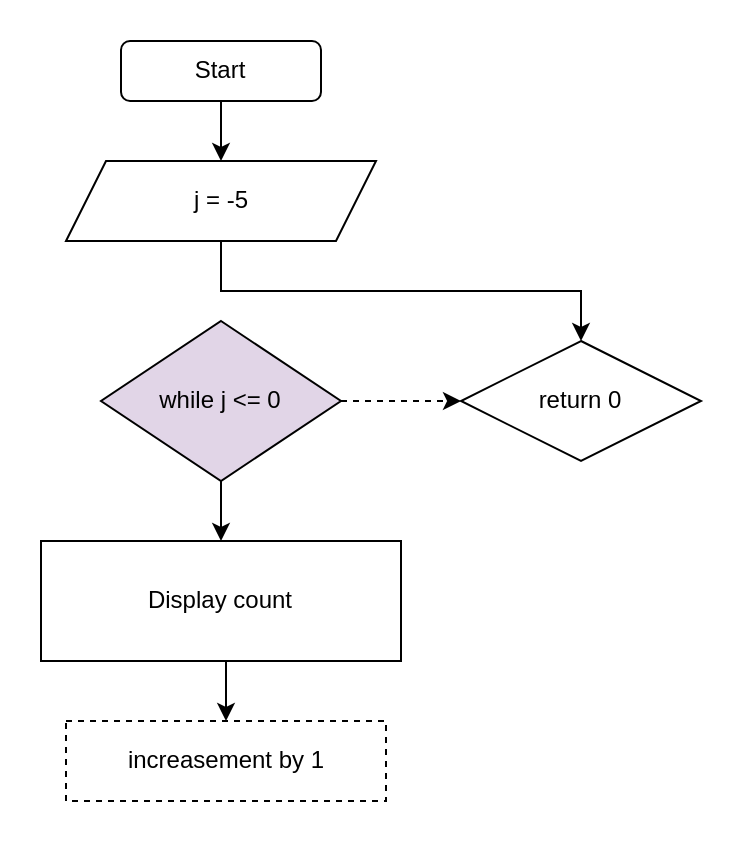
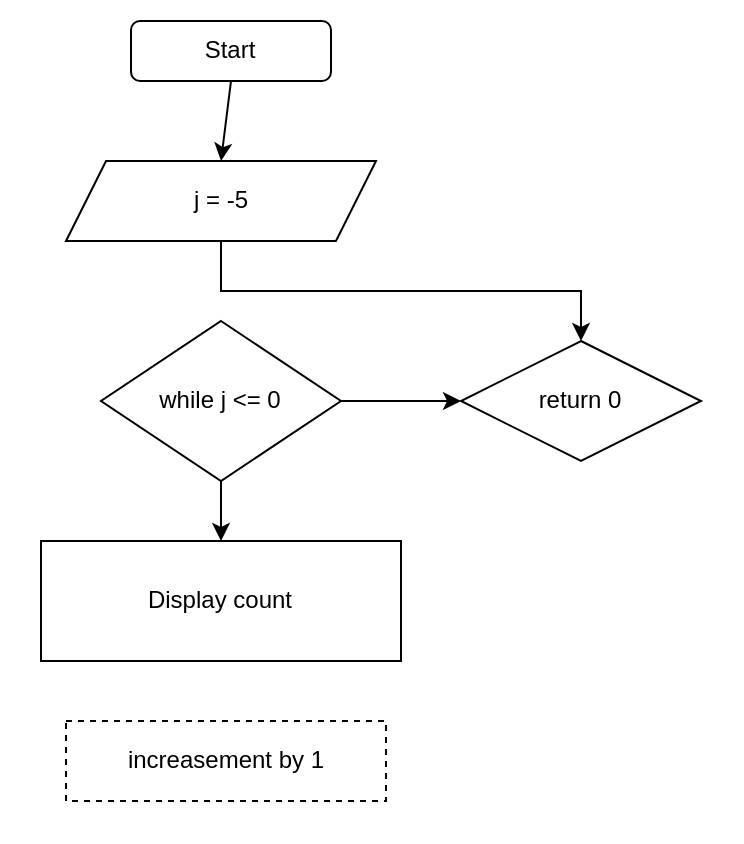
(221, 71) -> (231, 51)
(221, 401) -> (221, 401)
(396, 401) -> (396, 401)
(226, 683) -> none
